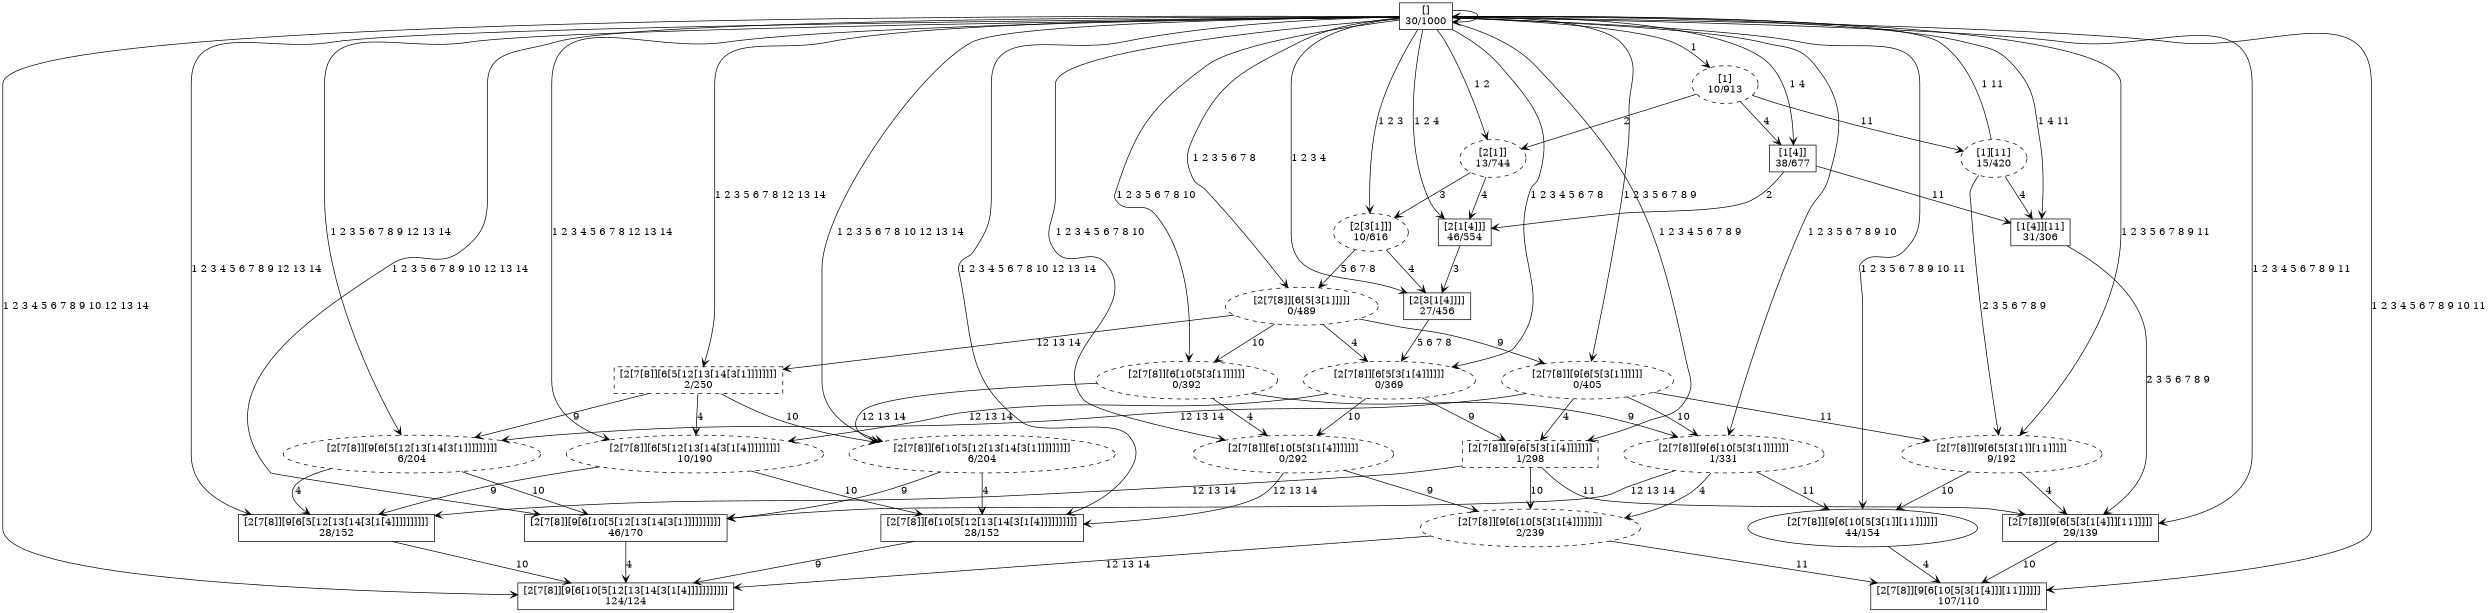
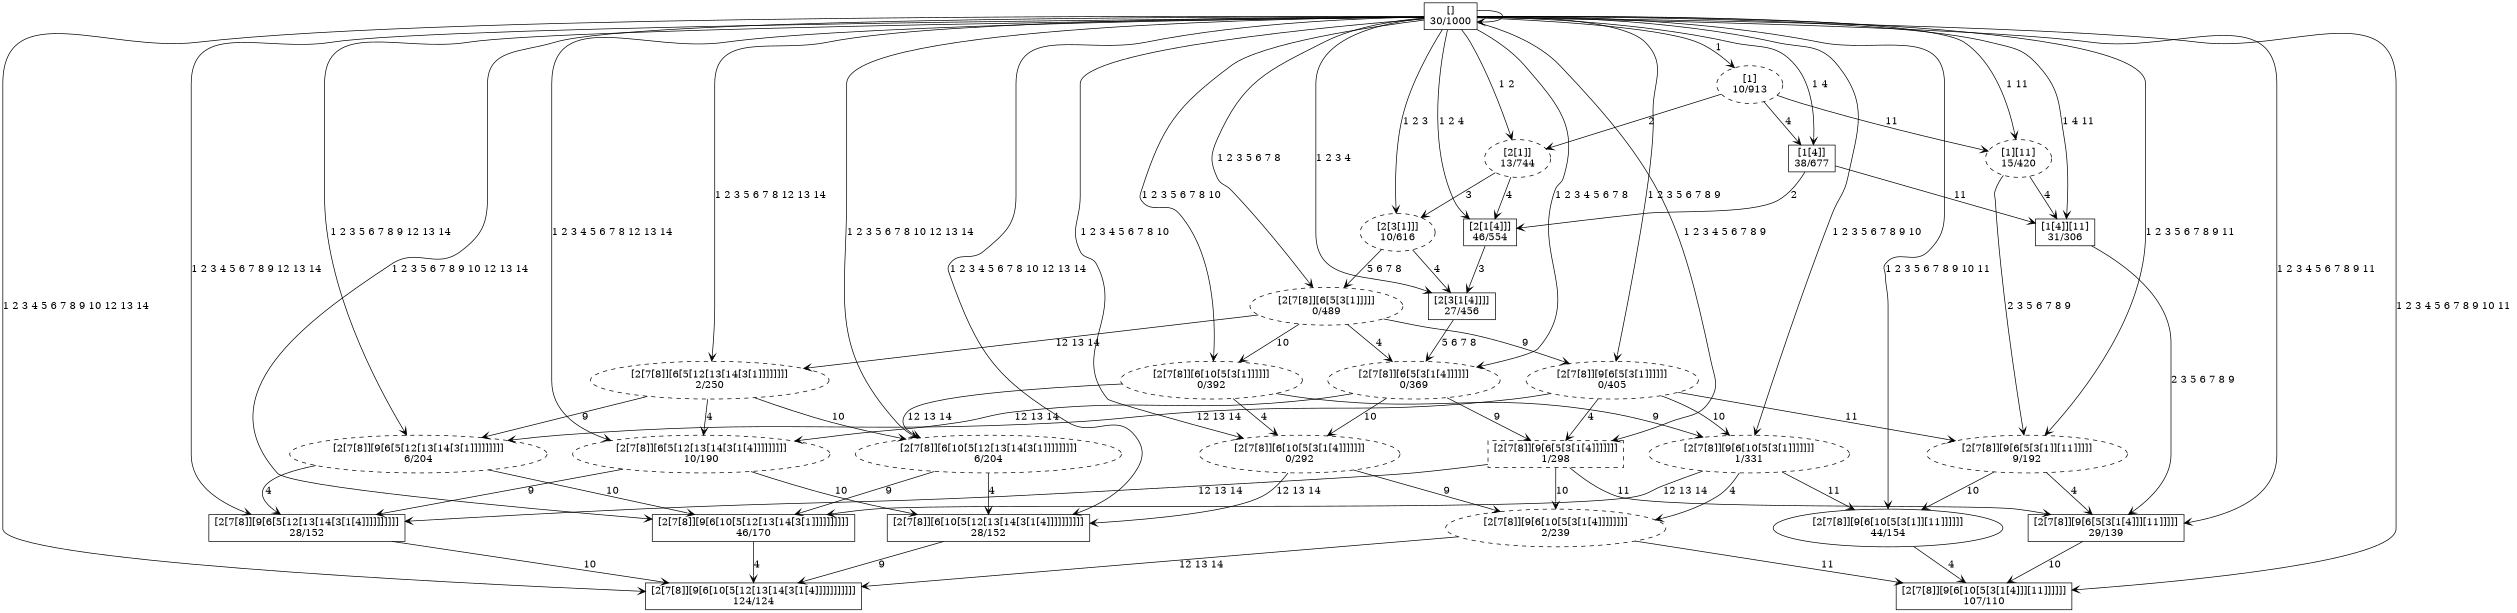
(1757, 21) -> (1774, 20)
(698, 380) -> (710, 380)
